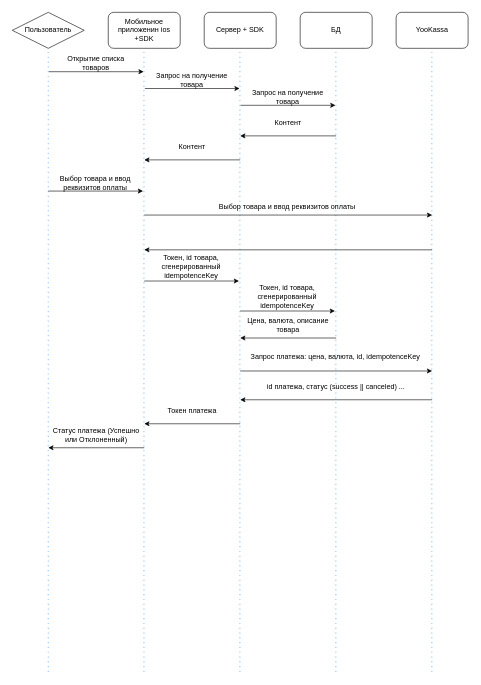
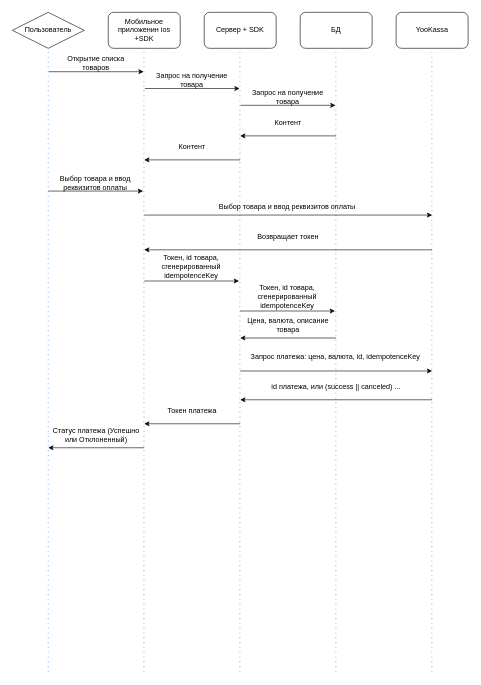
none -> (288, 237)
(336, 387) -> (336, 387)
